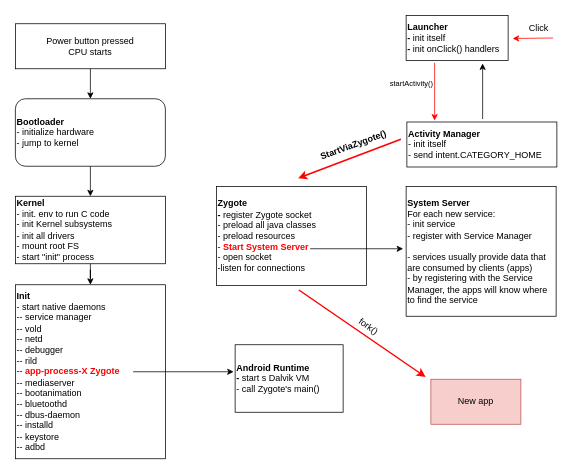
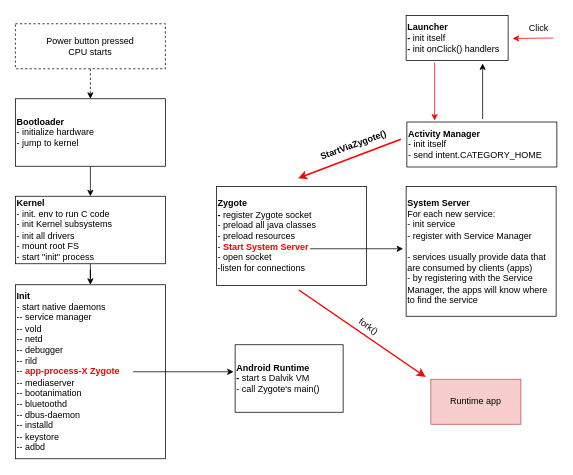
(90, 46) -> (90, 46)
(90, 80) -> (90, 80)
(412, 83) -> none
(90, 132) -> (90, 132)
(476, 402) -> (476, 402)
